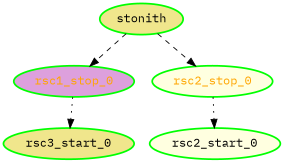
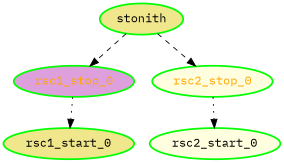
(69, 144) -> (69, 144)
